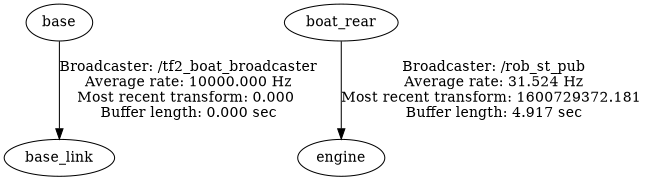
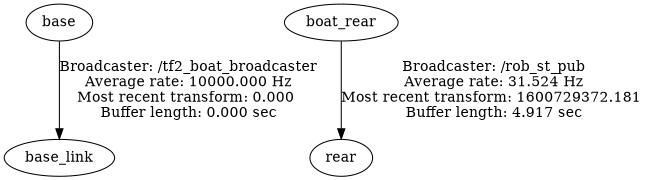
(341, 158) -> (341, 158)
